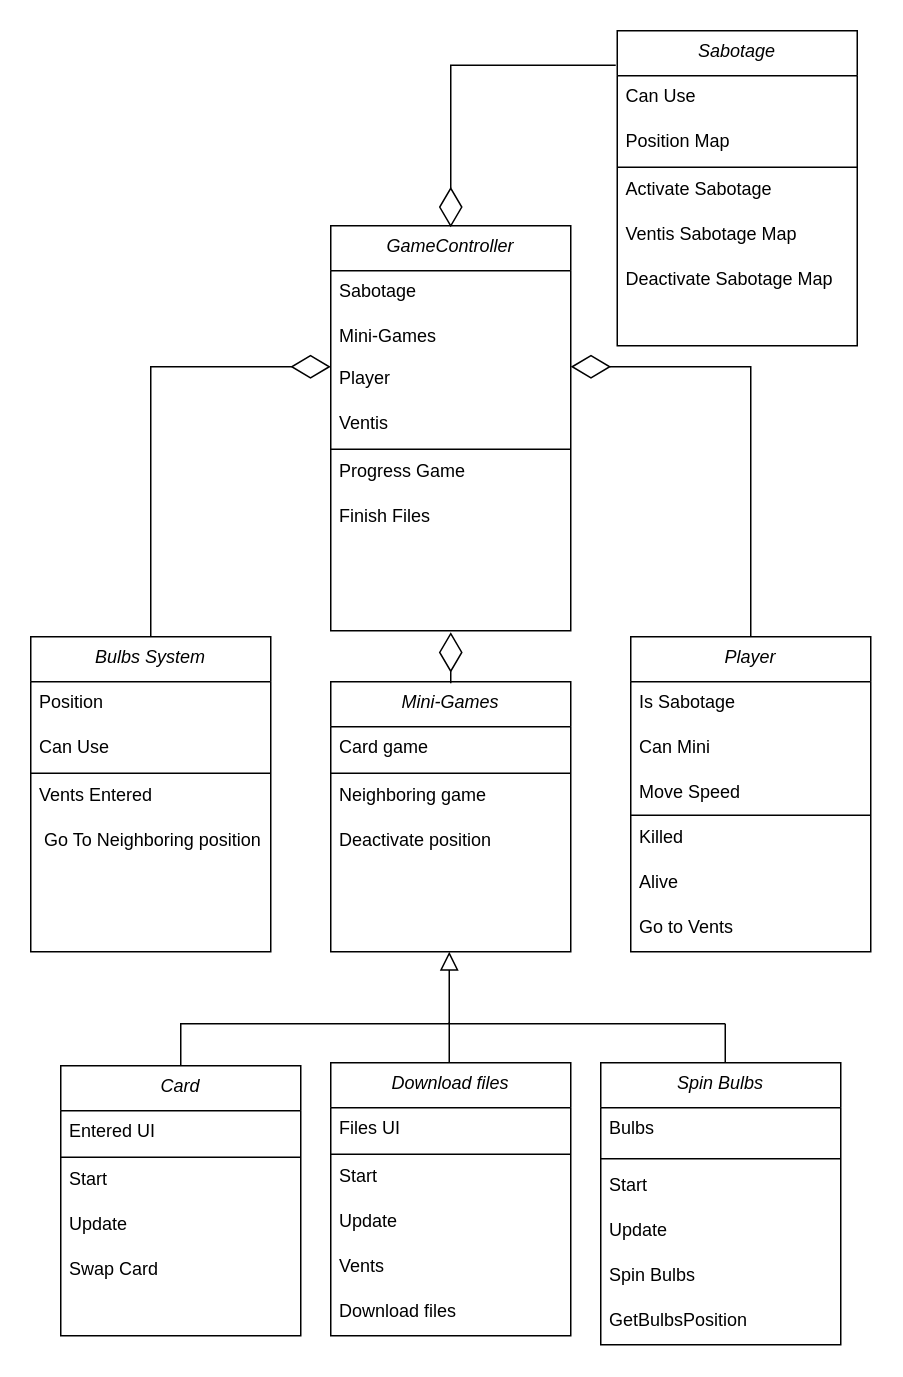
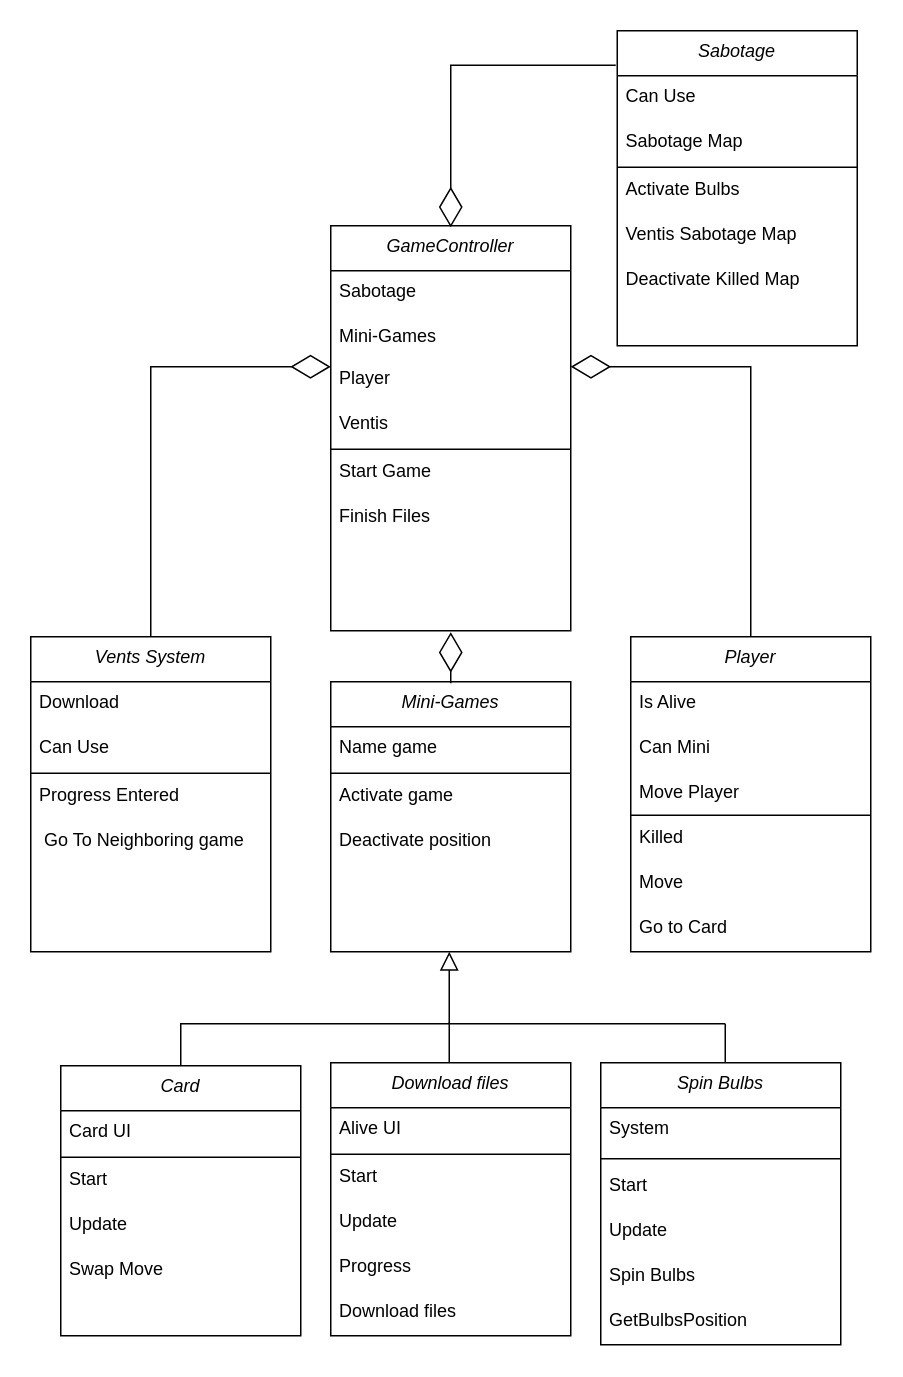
(679, 141) -> (684, 141)
(707, 189) -> (689, 189)
(734, 279) -> (717, 279)
(402, 471) -> (387, 471)
(150, 657) -> (150, 657)
(75, 702) -> (77, 702)
(692, 702) -> (672, 702)
(382, 747) -> (382, 747)
(687, 792) -> (690, 792)
(102, 795) -> (117, 795)
(413, 795) -> (400, 795)
(154, 840) -> (138, 840)
(660, 882) -> (659, 882)
(690, 927) -> (685, 927)
(372, 1128) -> (372, 1128)
(632, 1128) -> (639, 1128)
(117, 1131) -> (102, 1131)
(364, 1266) -> (379, 1266)
(112, 1269) -> (112, 1269)
